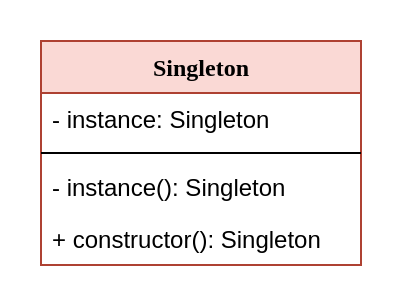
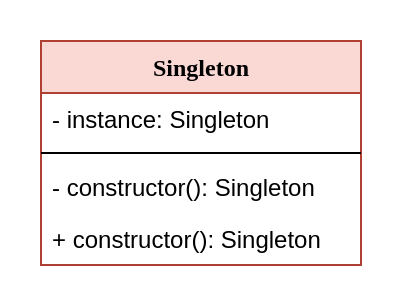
(189, 189) -> (203, 204)
